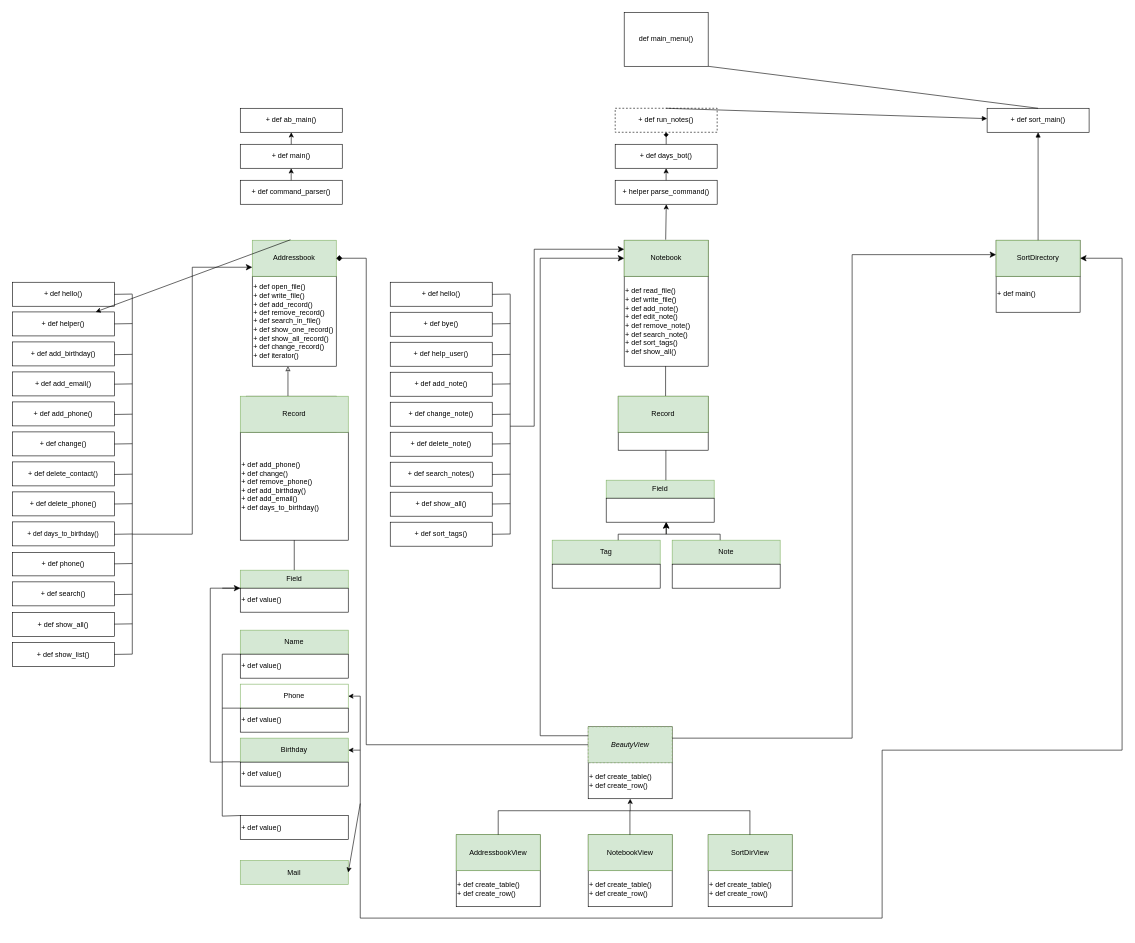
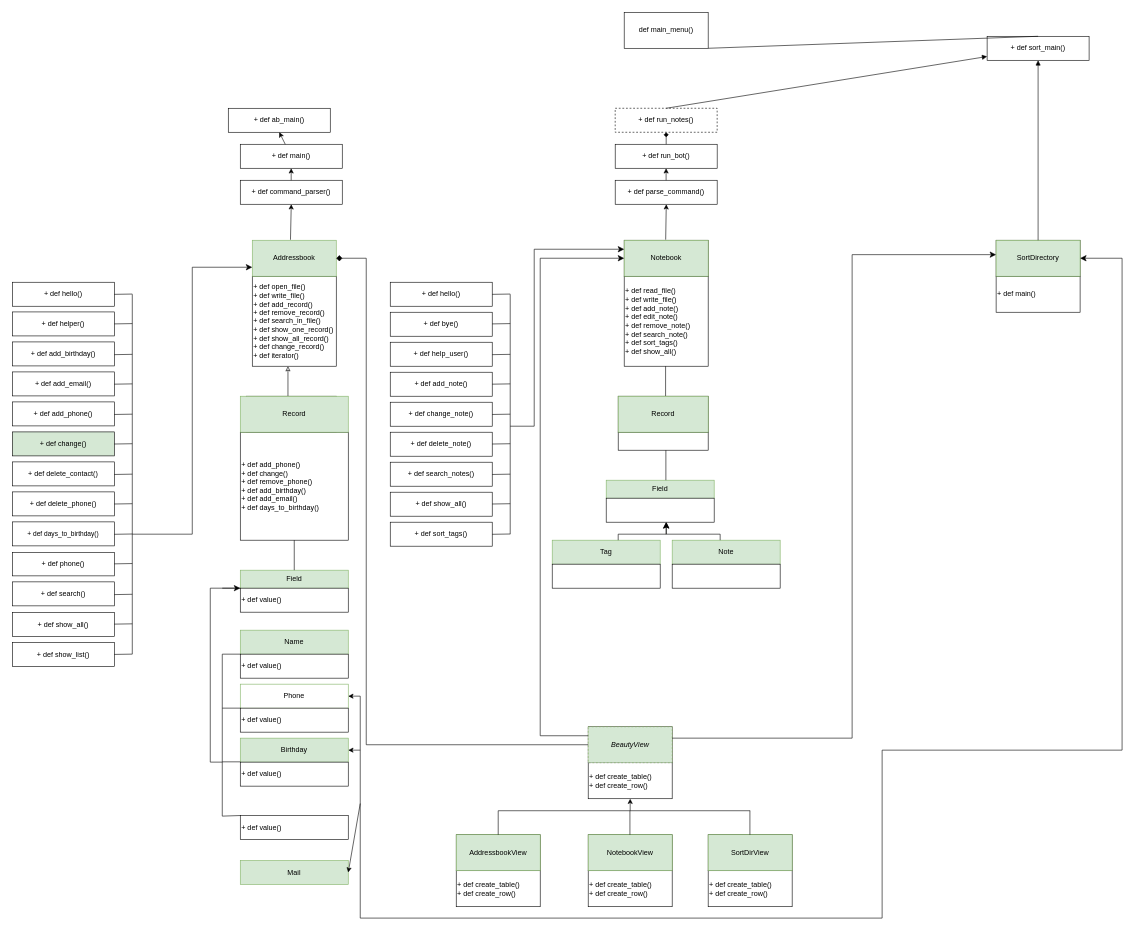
(666, 39) -> (666, 30)
(291, 120) -> (279, 120)
(1038, 120) -> (1038, 48)
(666, 156) -> (666, 156)
(666, 192) -> (666, 192)
(156, 290) -> (291, 235)
(63, 444) -> (63, 444)
